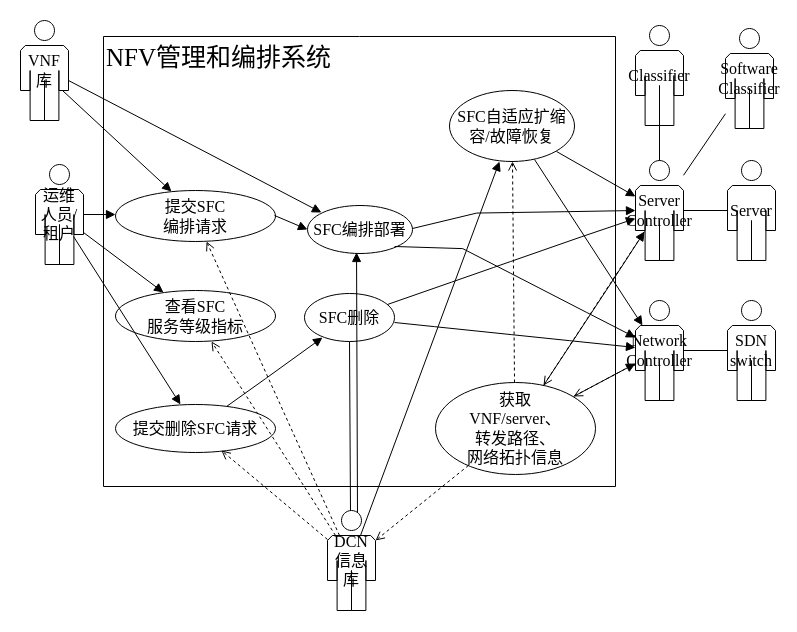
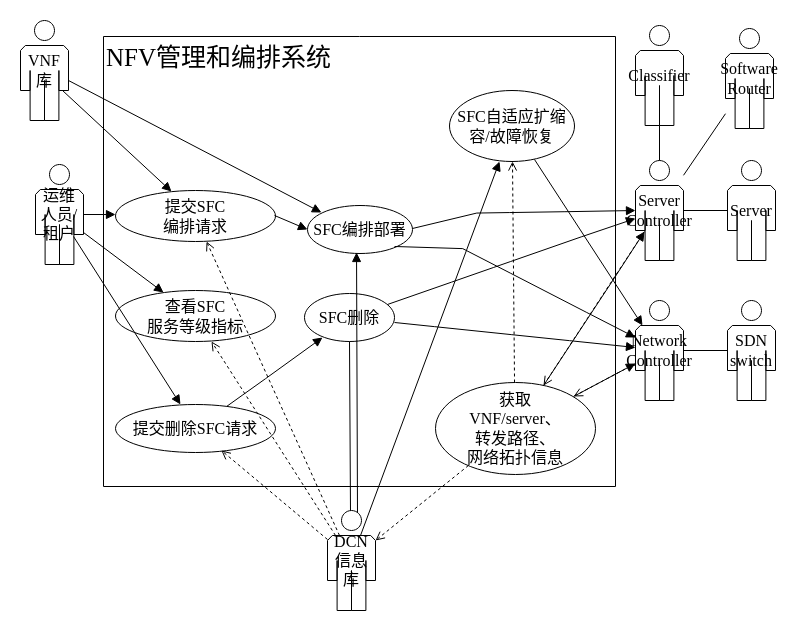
(750, 79) -> (750, 79)
(592, 171) -> none
